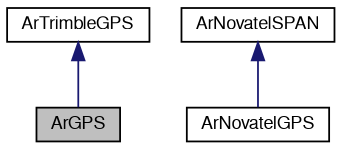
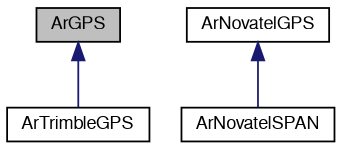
(78, 84) -> (78, 84)
(258, 84) -> (258, 84)
